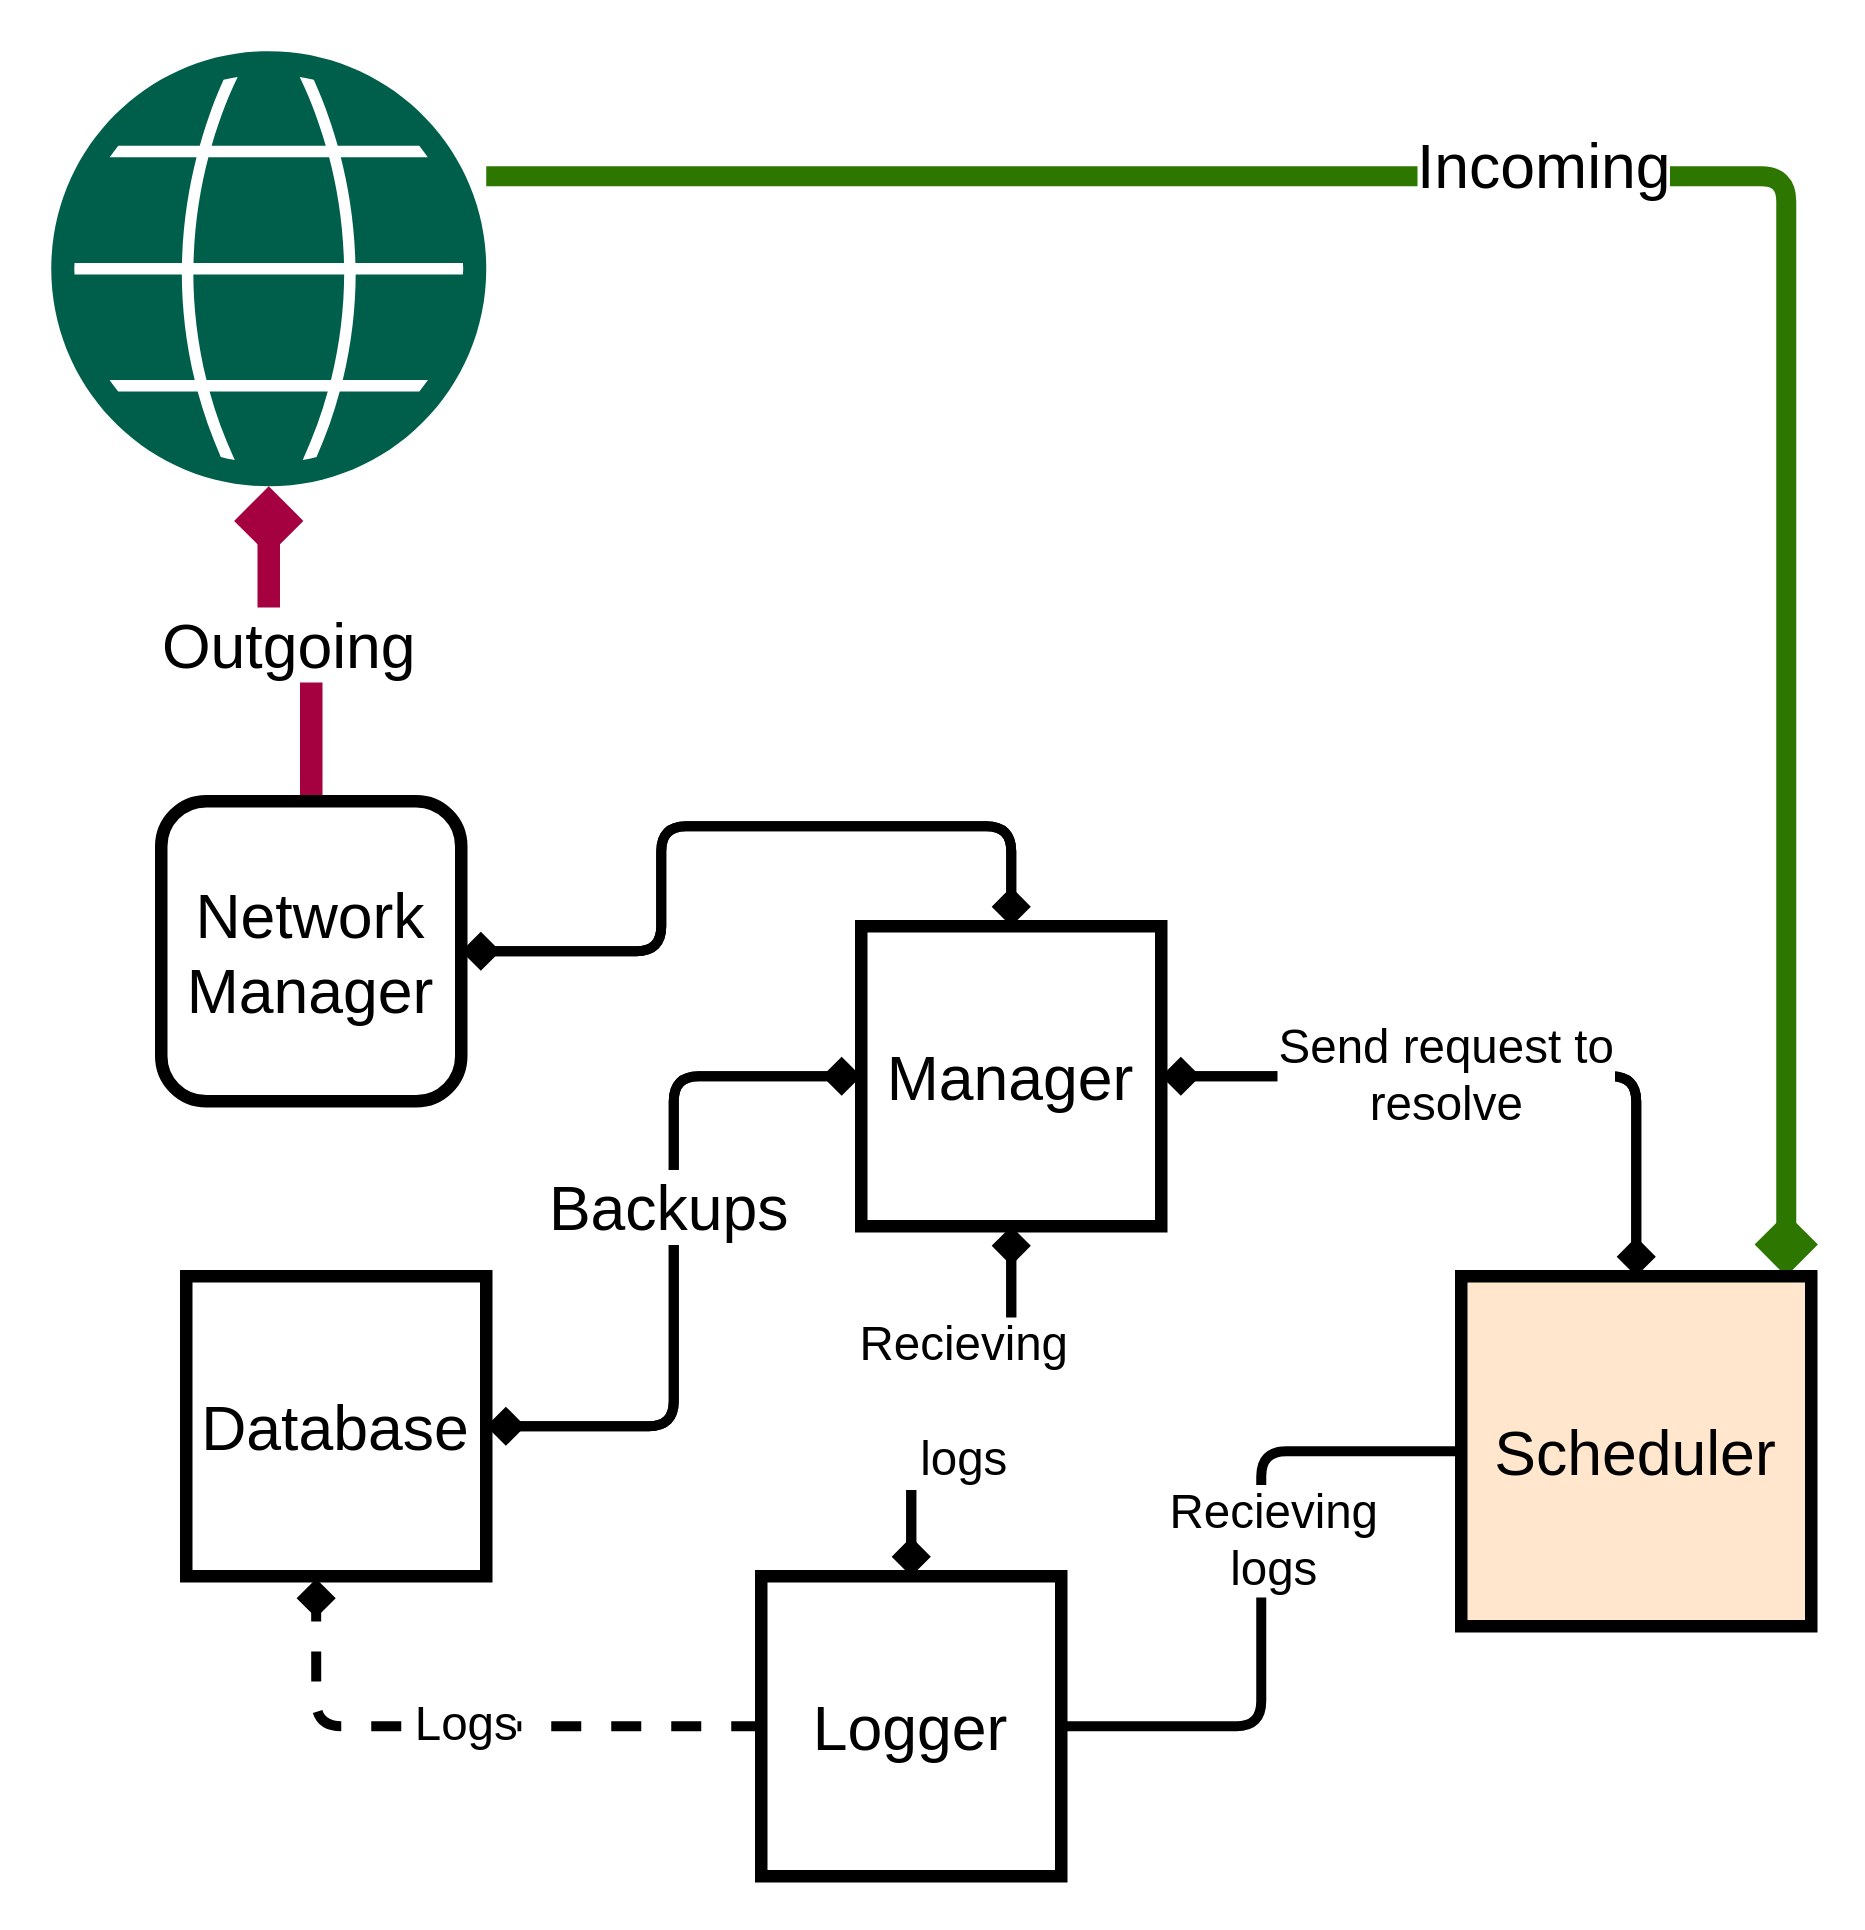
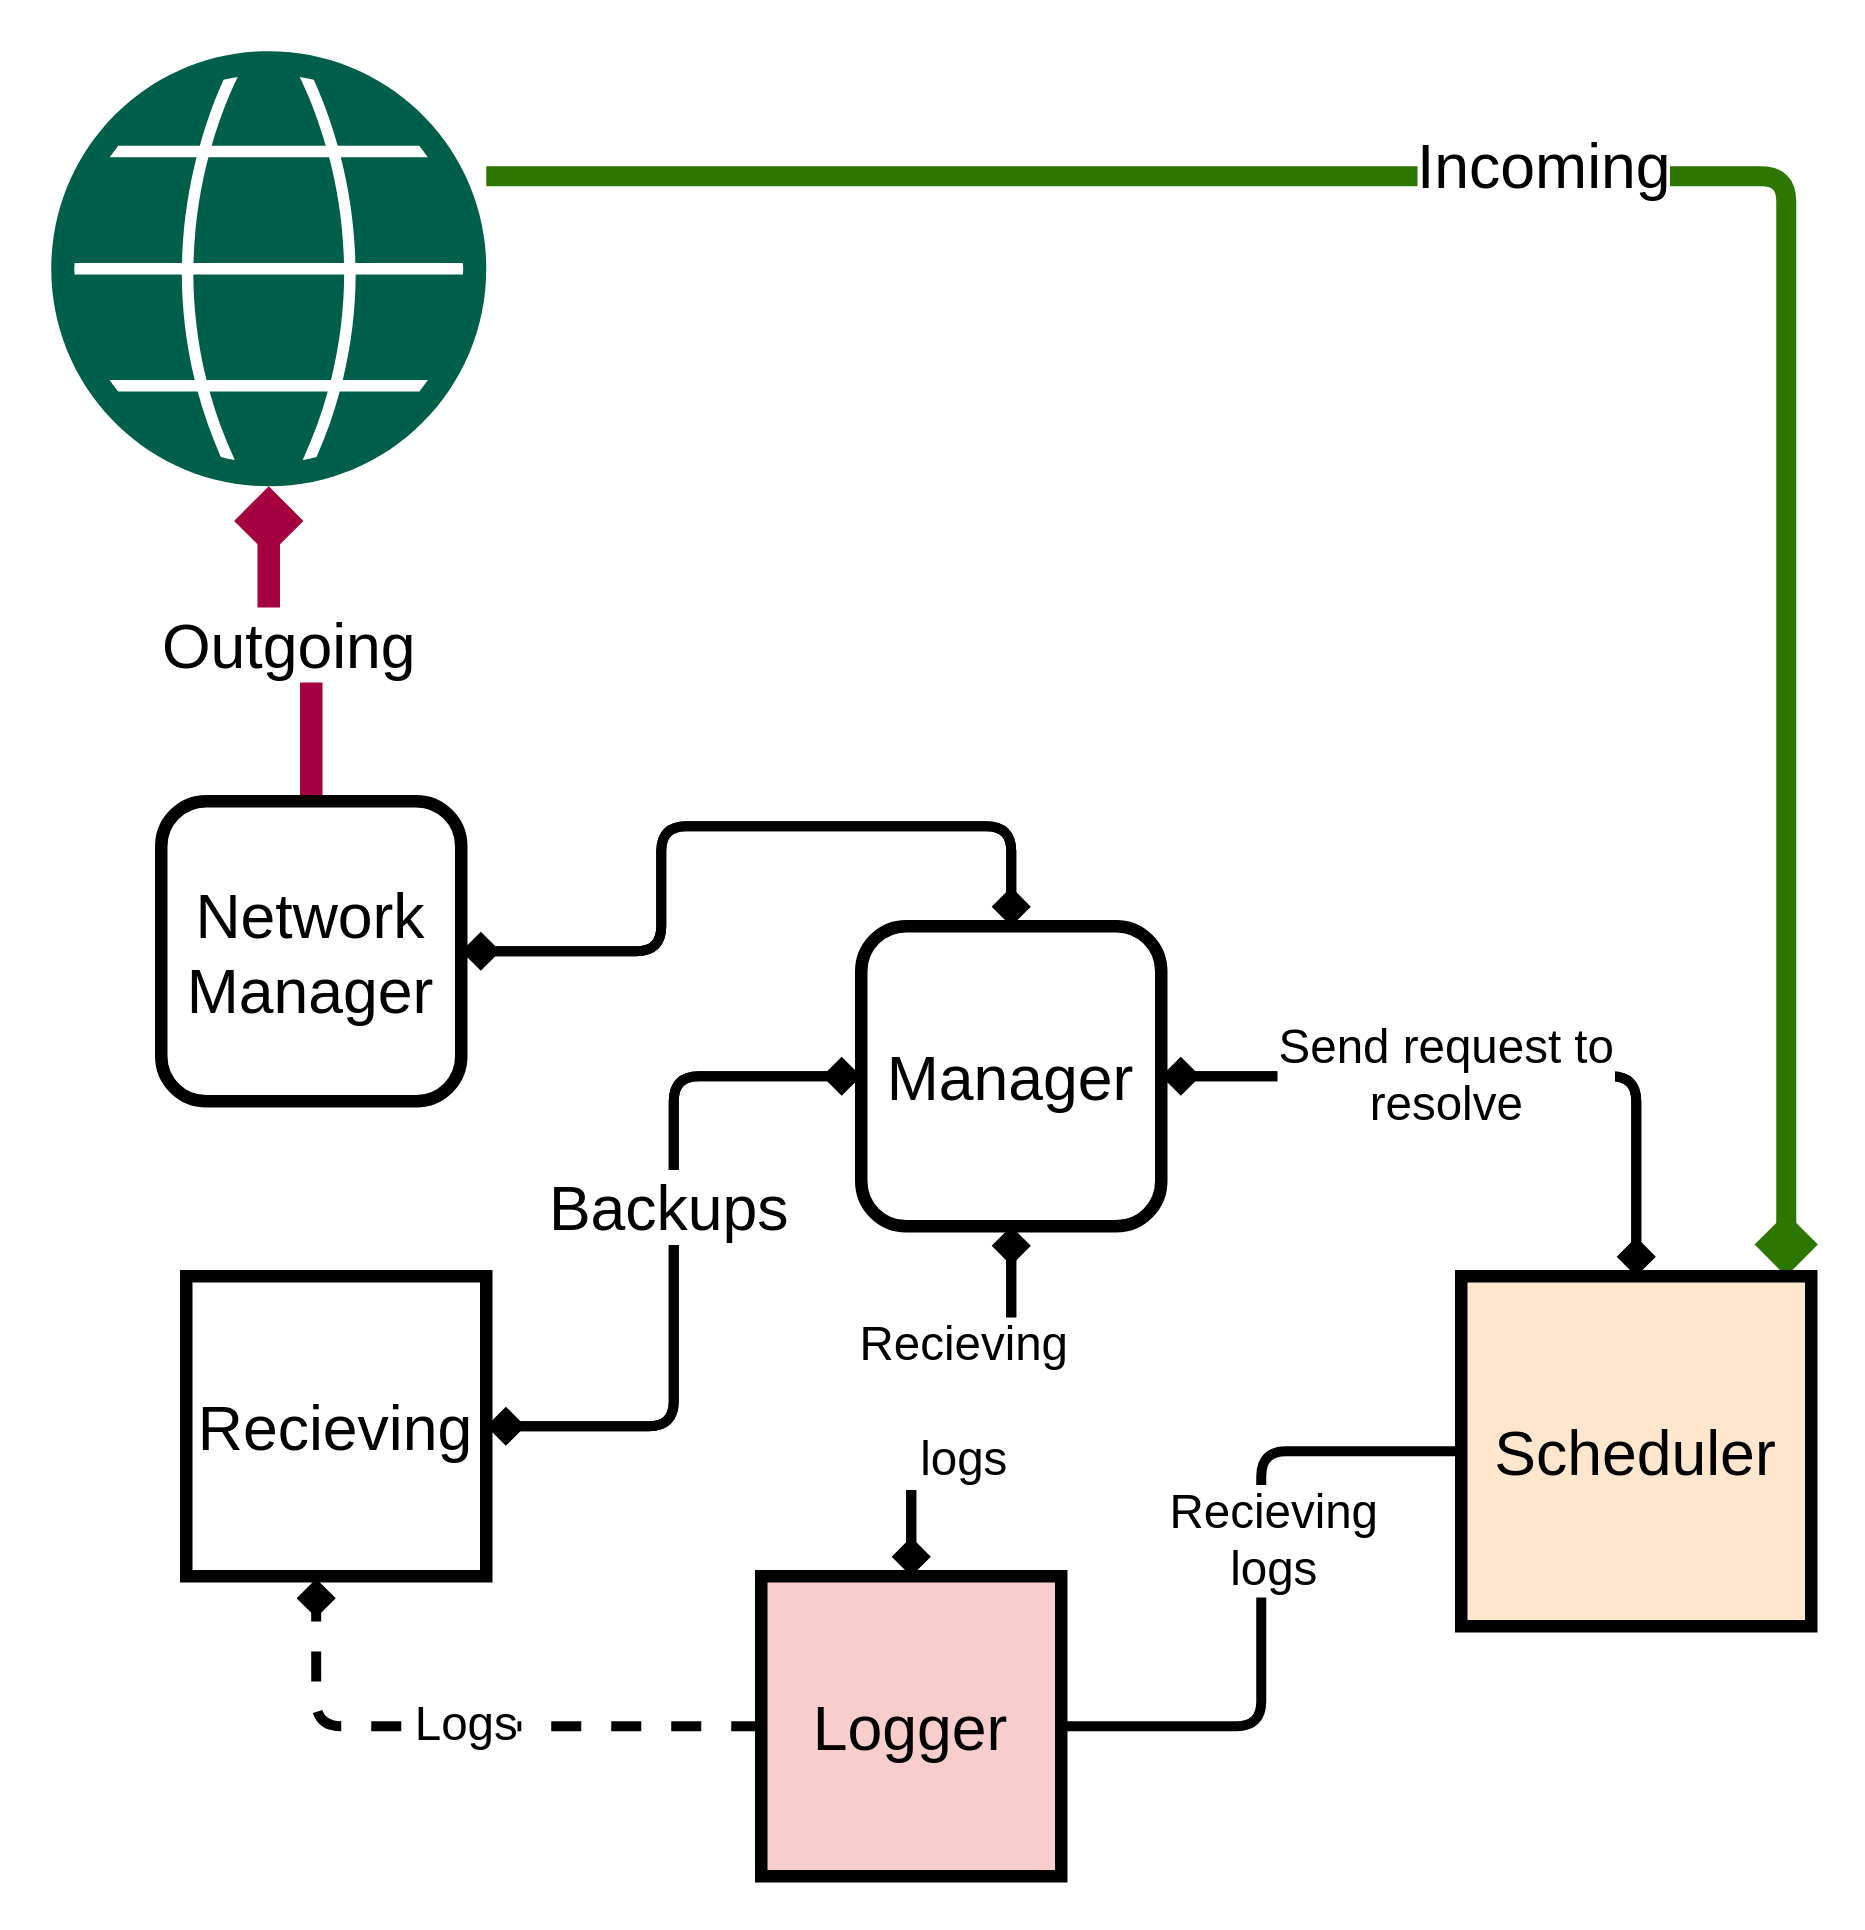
(1011, 1076) -> (1011, 1076)
(336, 1426) -> (336, 1426)
(911, 1726) -> (911, 1726)
